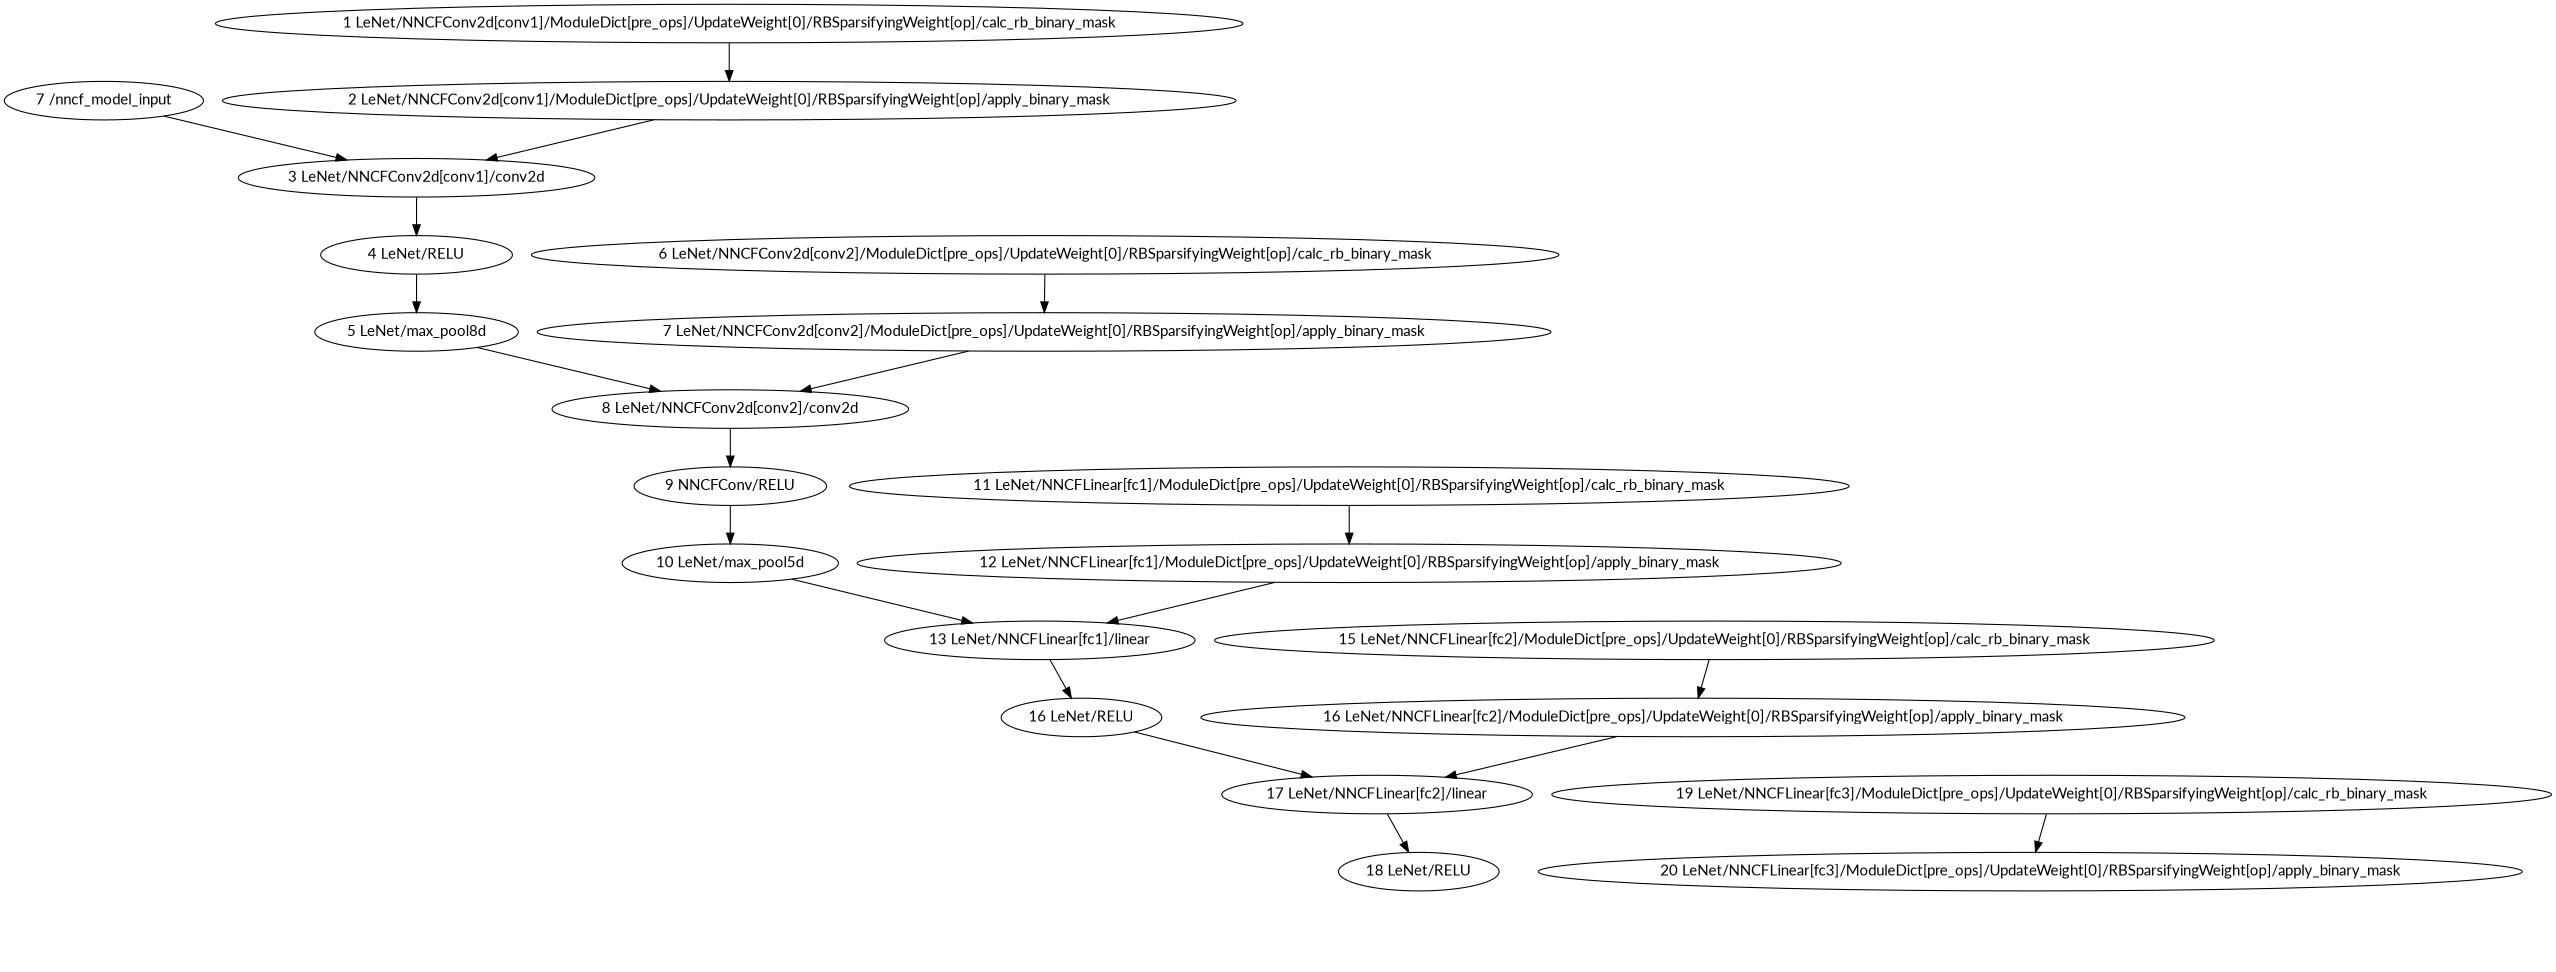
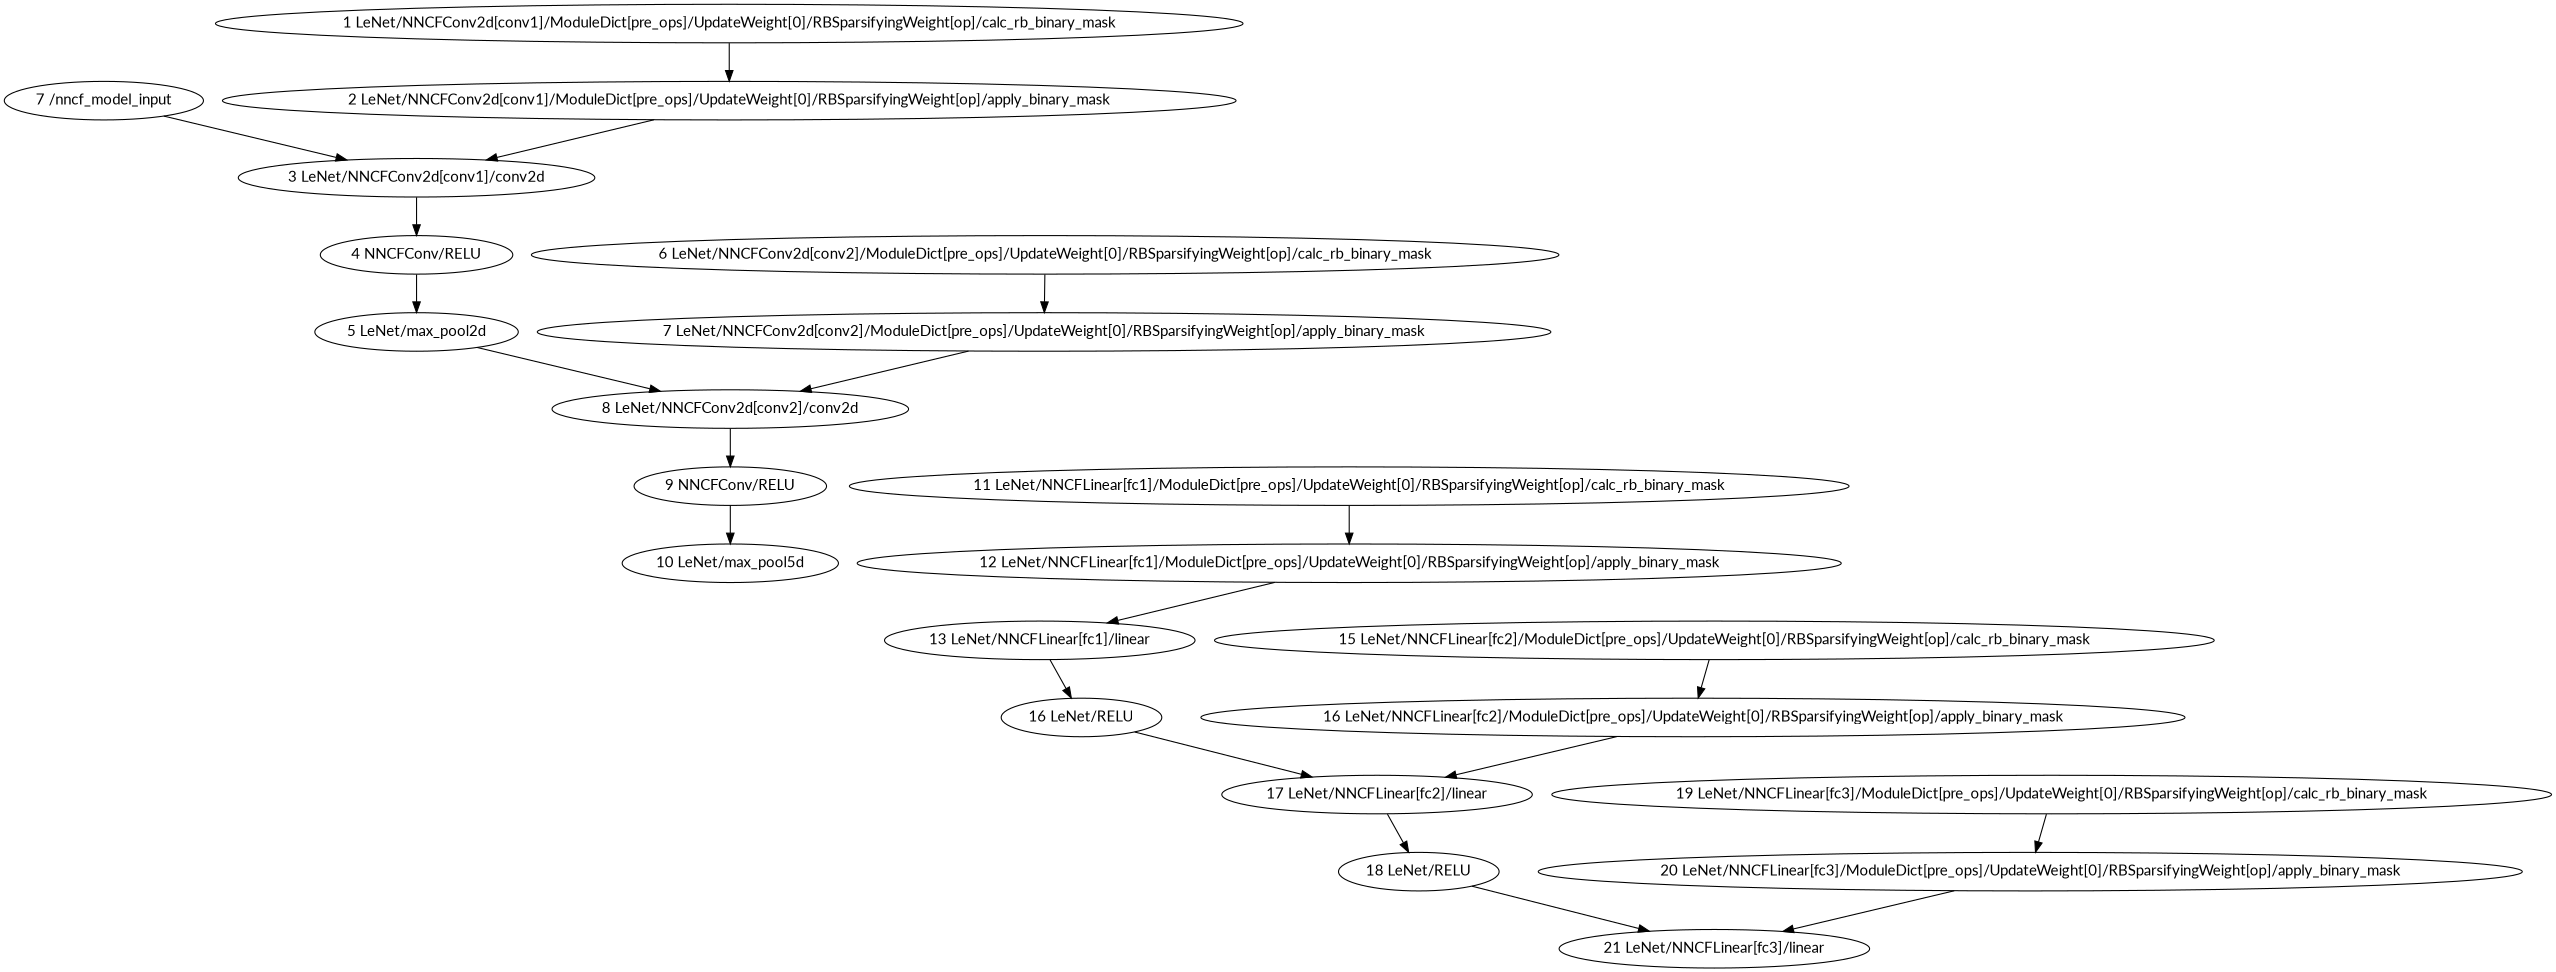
(417, 255) -> (417, 255)
(417, 332) -> (417, 332)
(877, 600) -> none
none -> (1714, 949)
